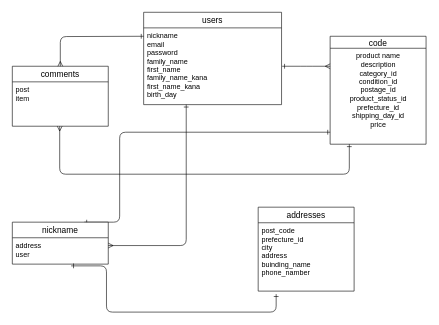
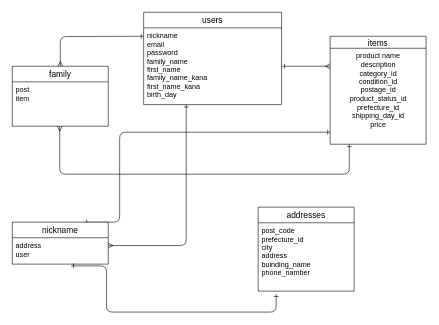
(378, 43) -> (378, 43)
(60, 75) -> (60, 75)
